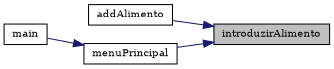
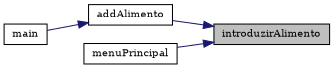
(60, 41) -> (63, 27)
